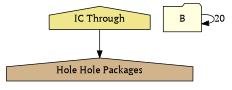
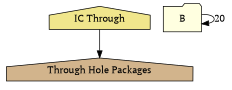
(100, 71) -> (100, 71)
